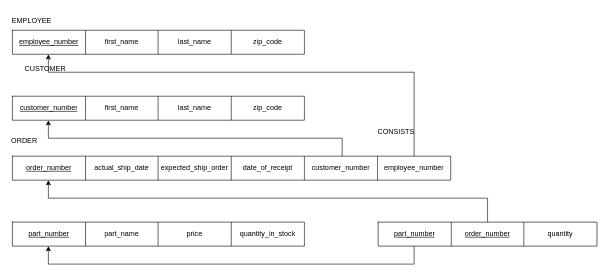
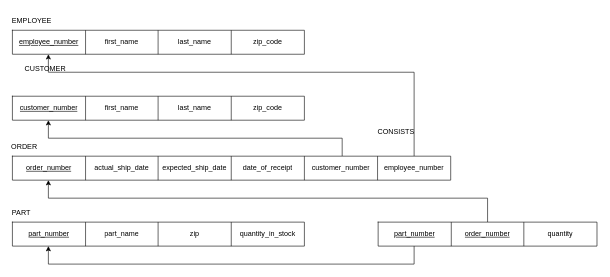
(24, 141) -> (24, 147)
(195, 168) -> (195, 168)
none -> (21, 213)
(195, 234) -> (195, 234)
